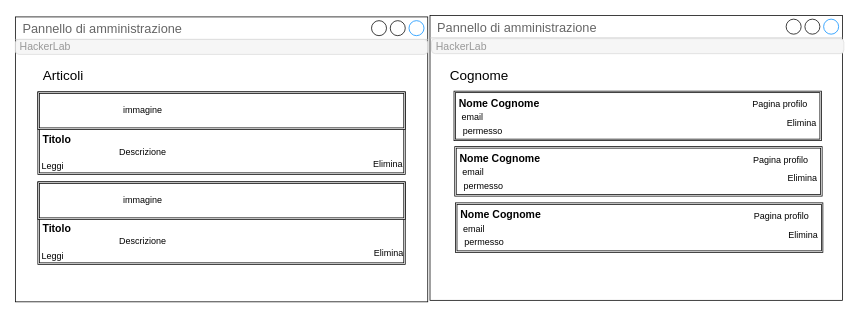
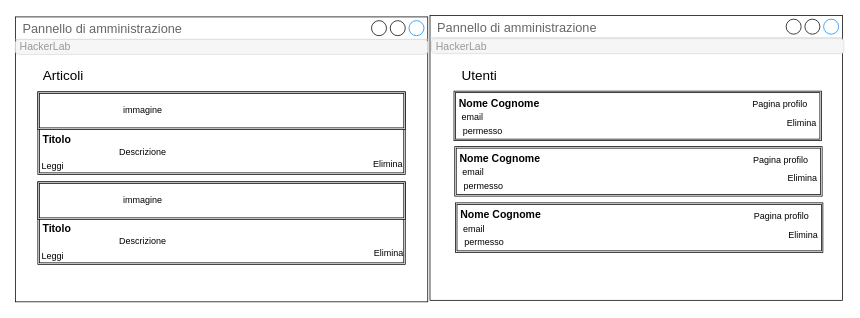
(480, 75) -> (480, 75)
